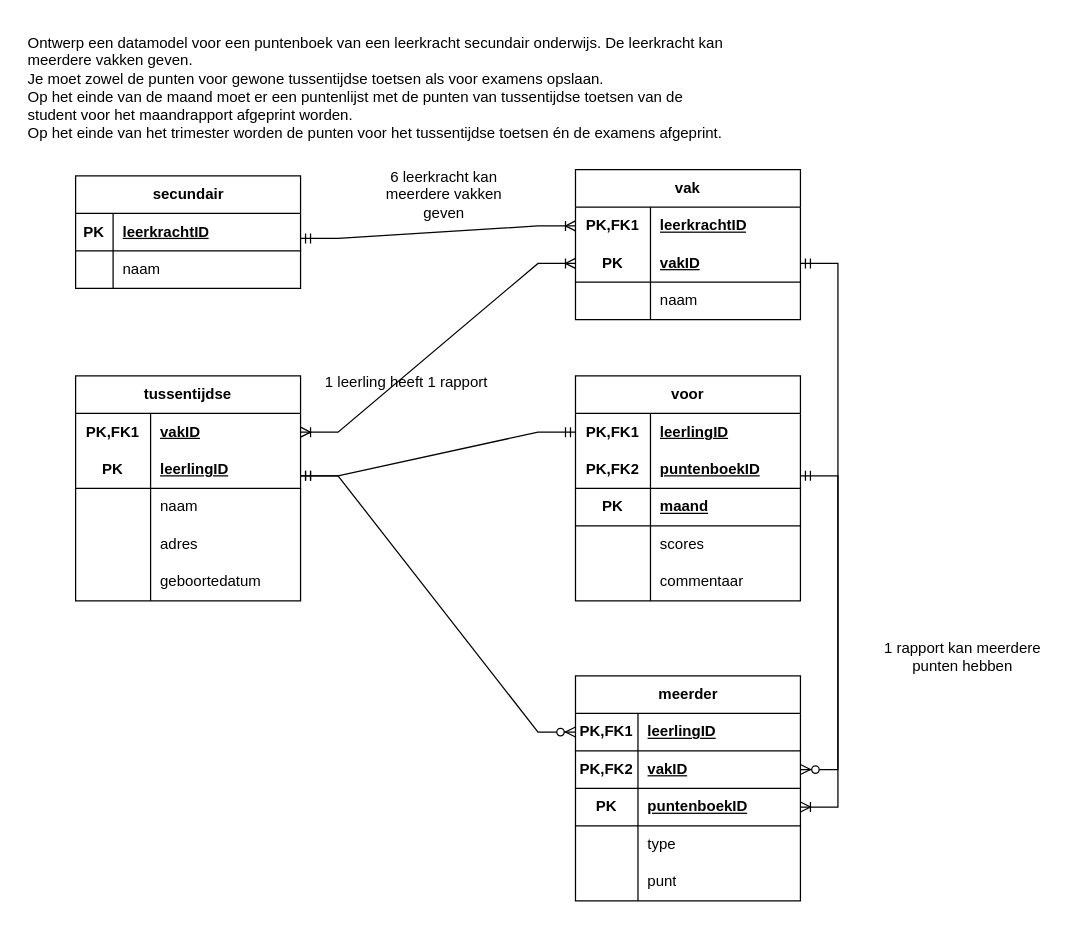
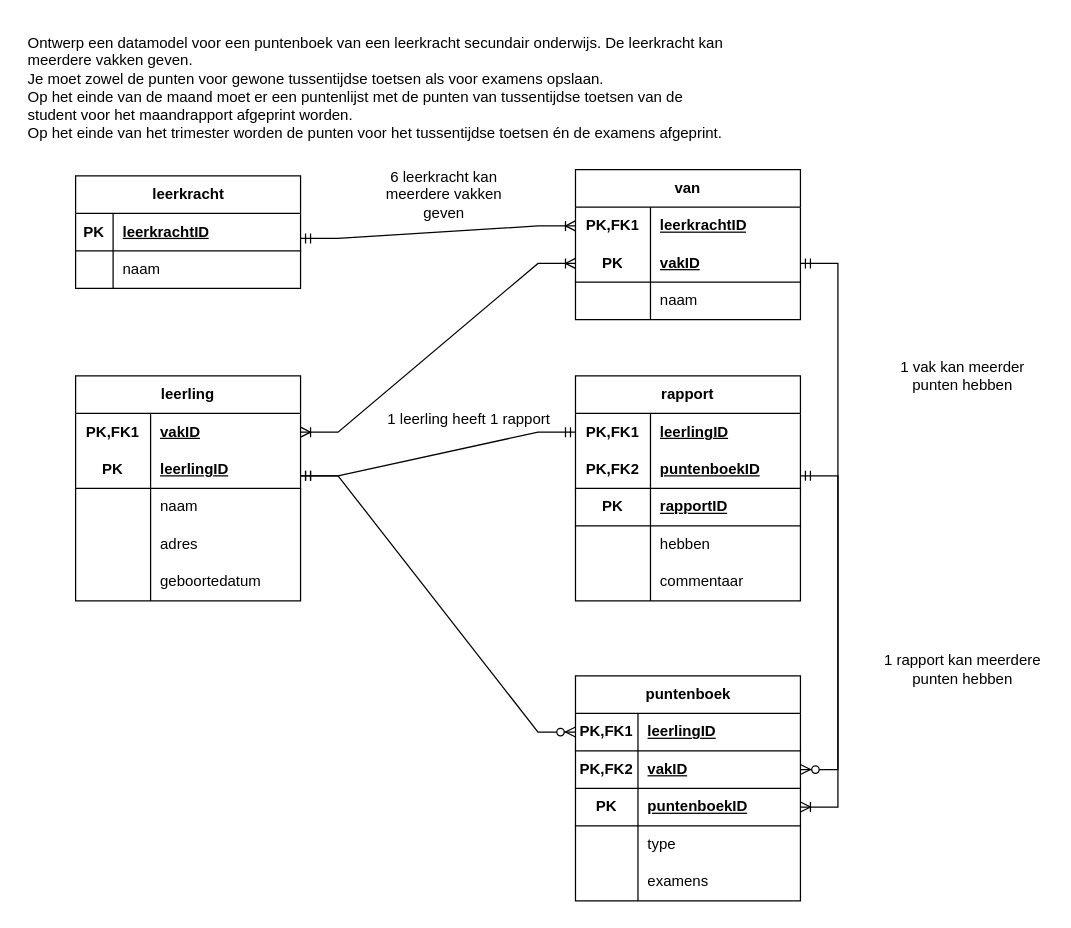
(688, 188) -> (688, 188)
(189, 194) -> (189, 194)
none -> (963, 376)
(407, 382) -> (469, 419)
(188, 394) -> (188, 394)
(688, 394) -> (688, 394)
(682, 507) -> (698, 507)
(686, 544) -> (686, 544)
(963, 657) -> (963, 669)
(689, 694) -> (689, 694)
(665, 882) -> (678, 882)
